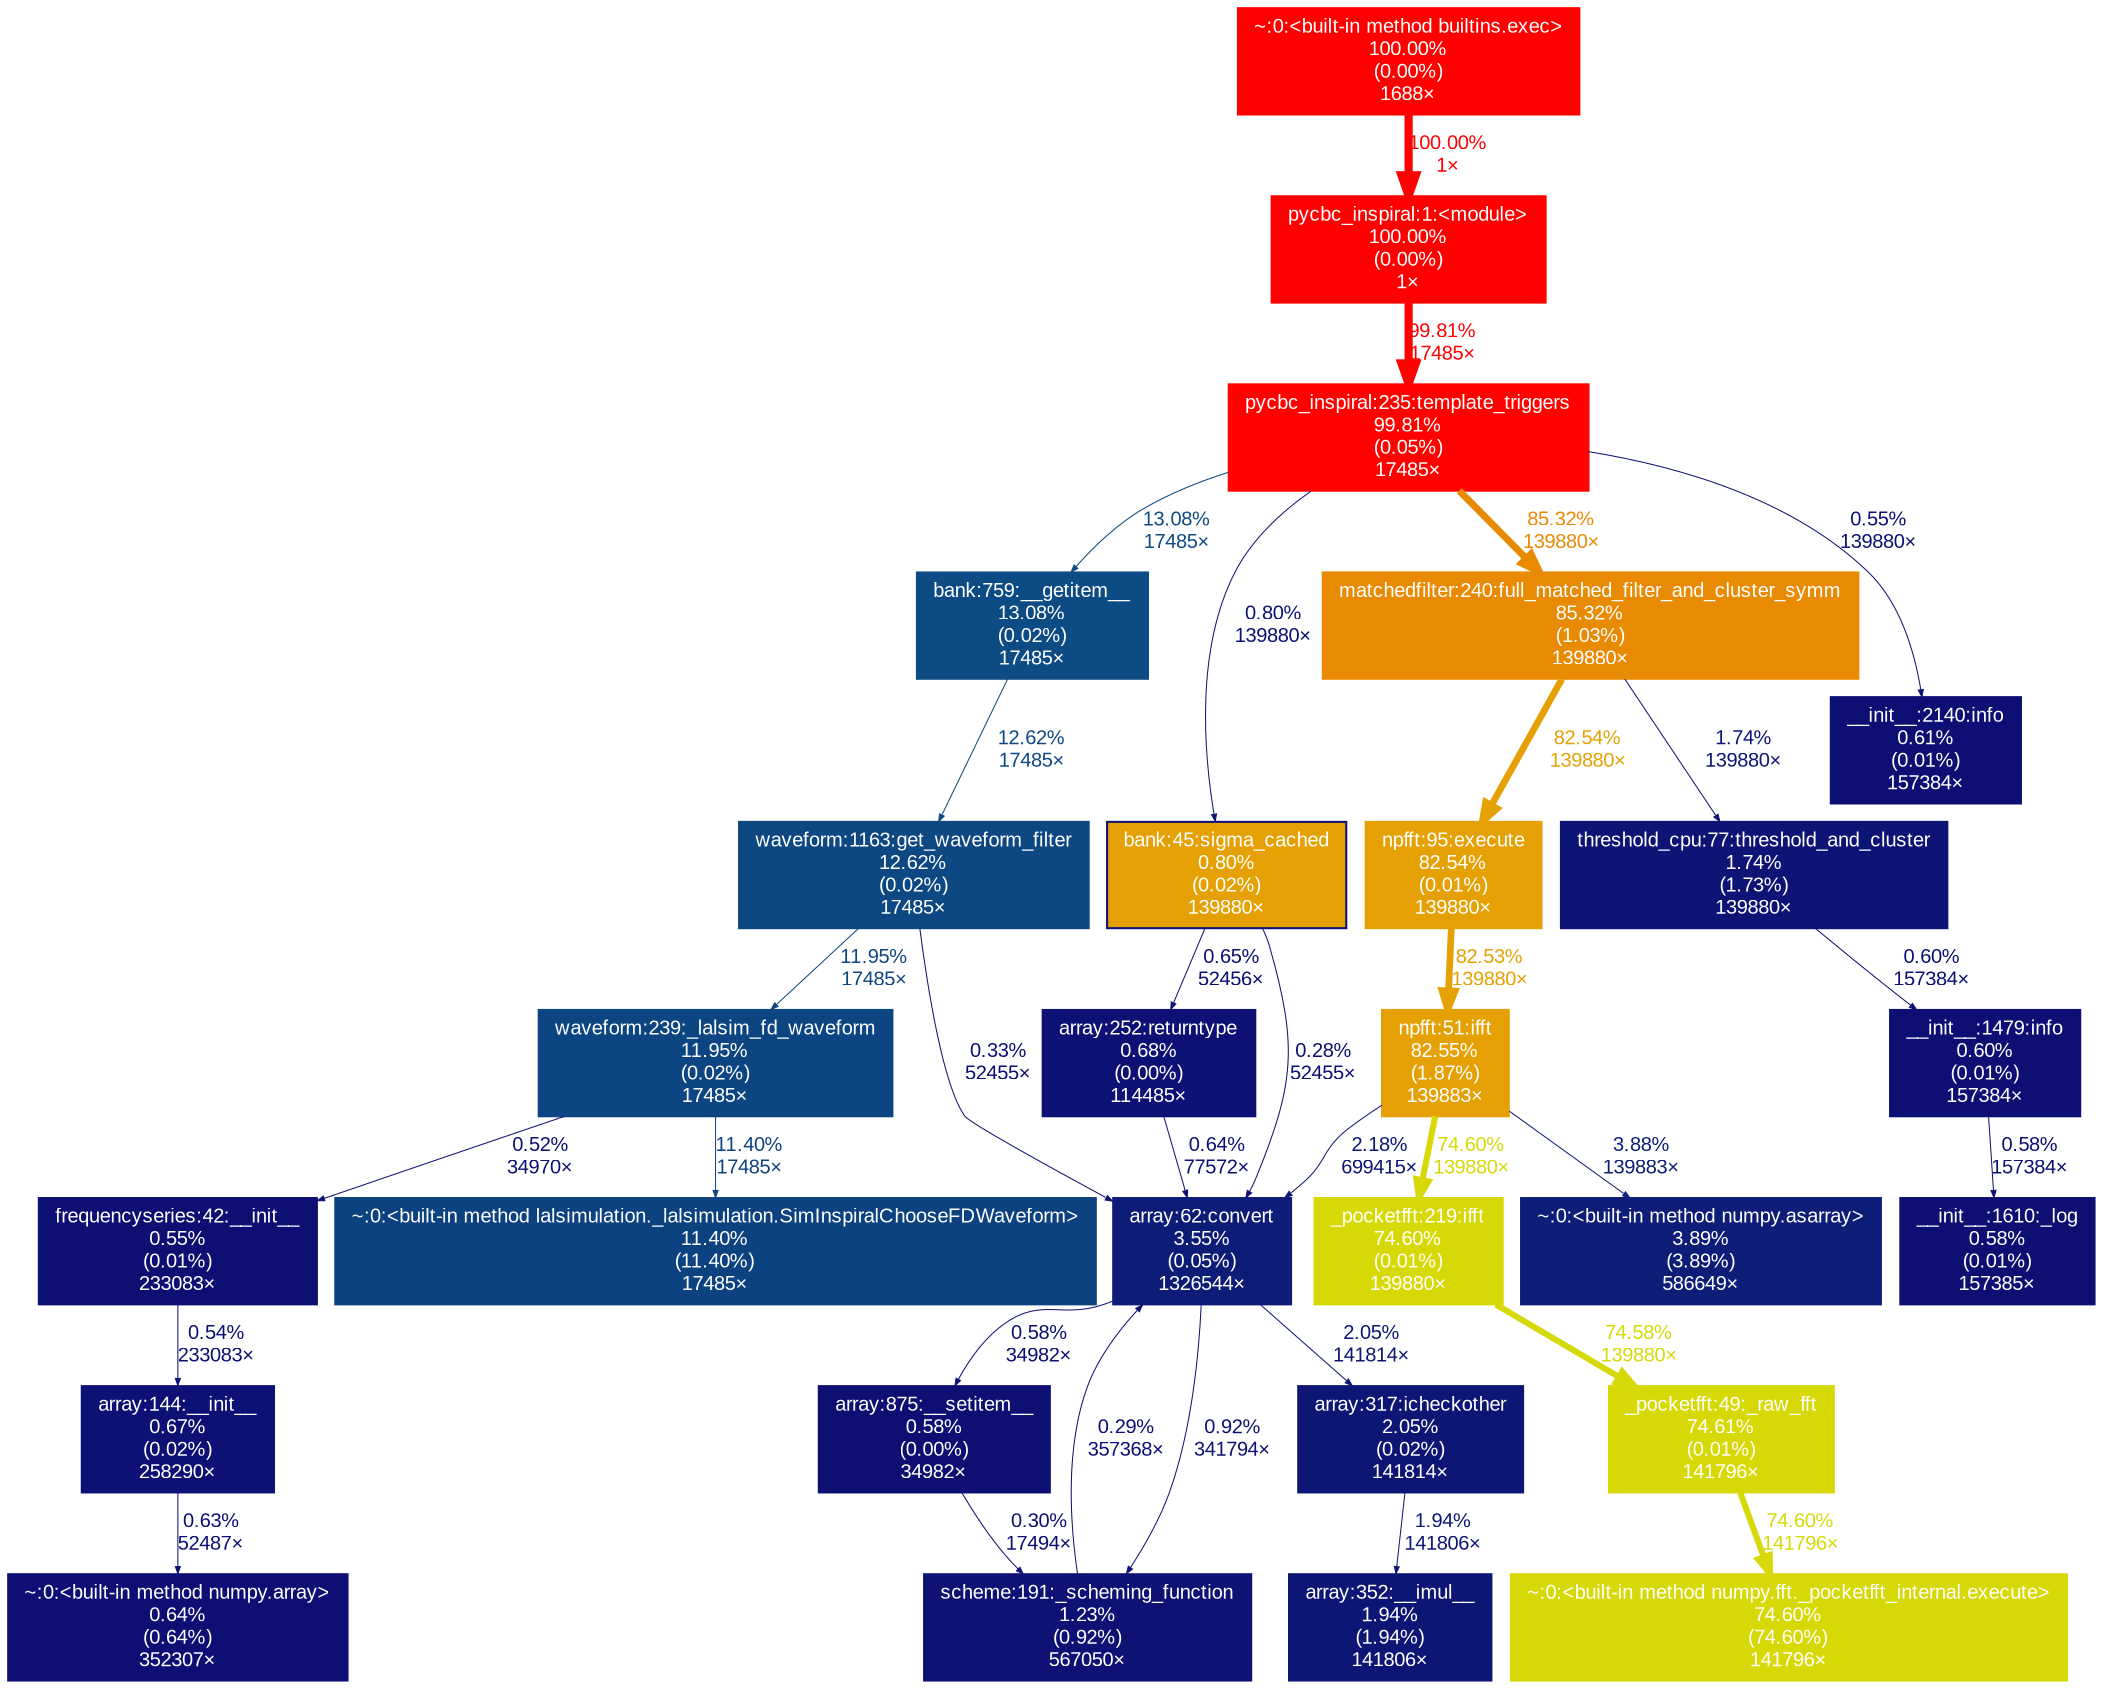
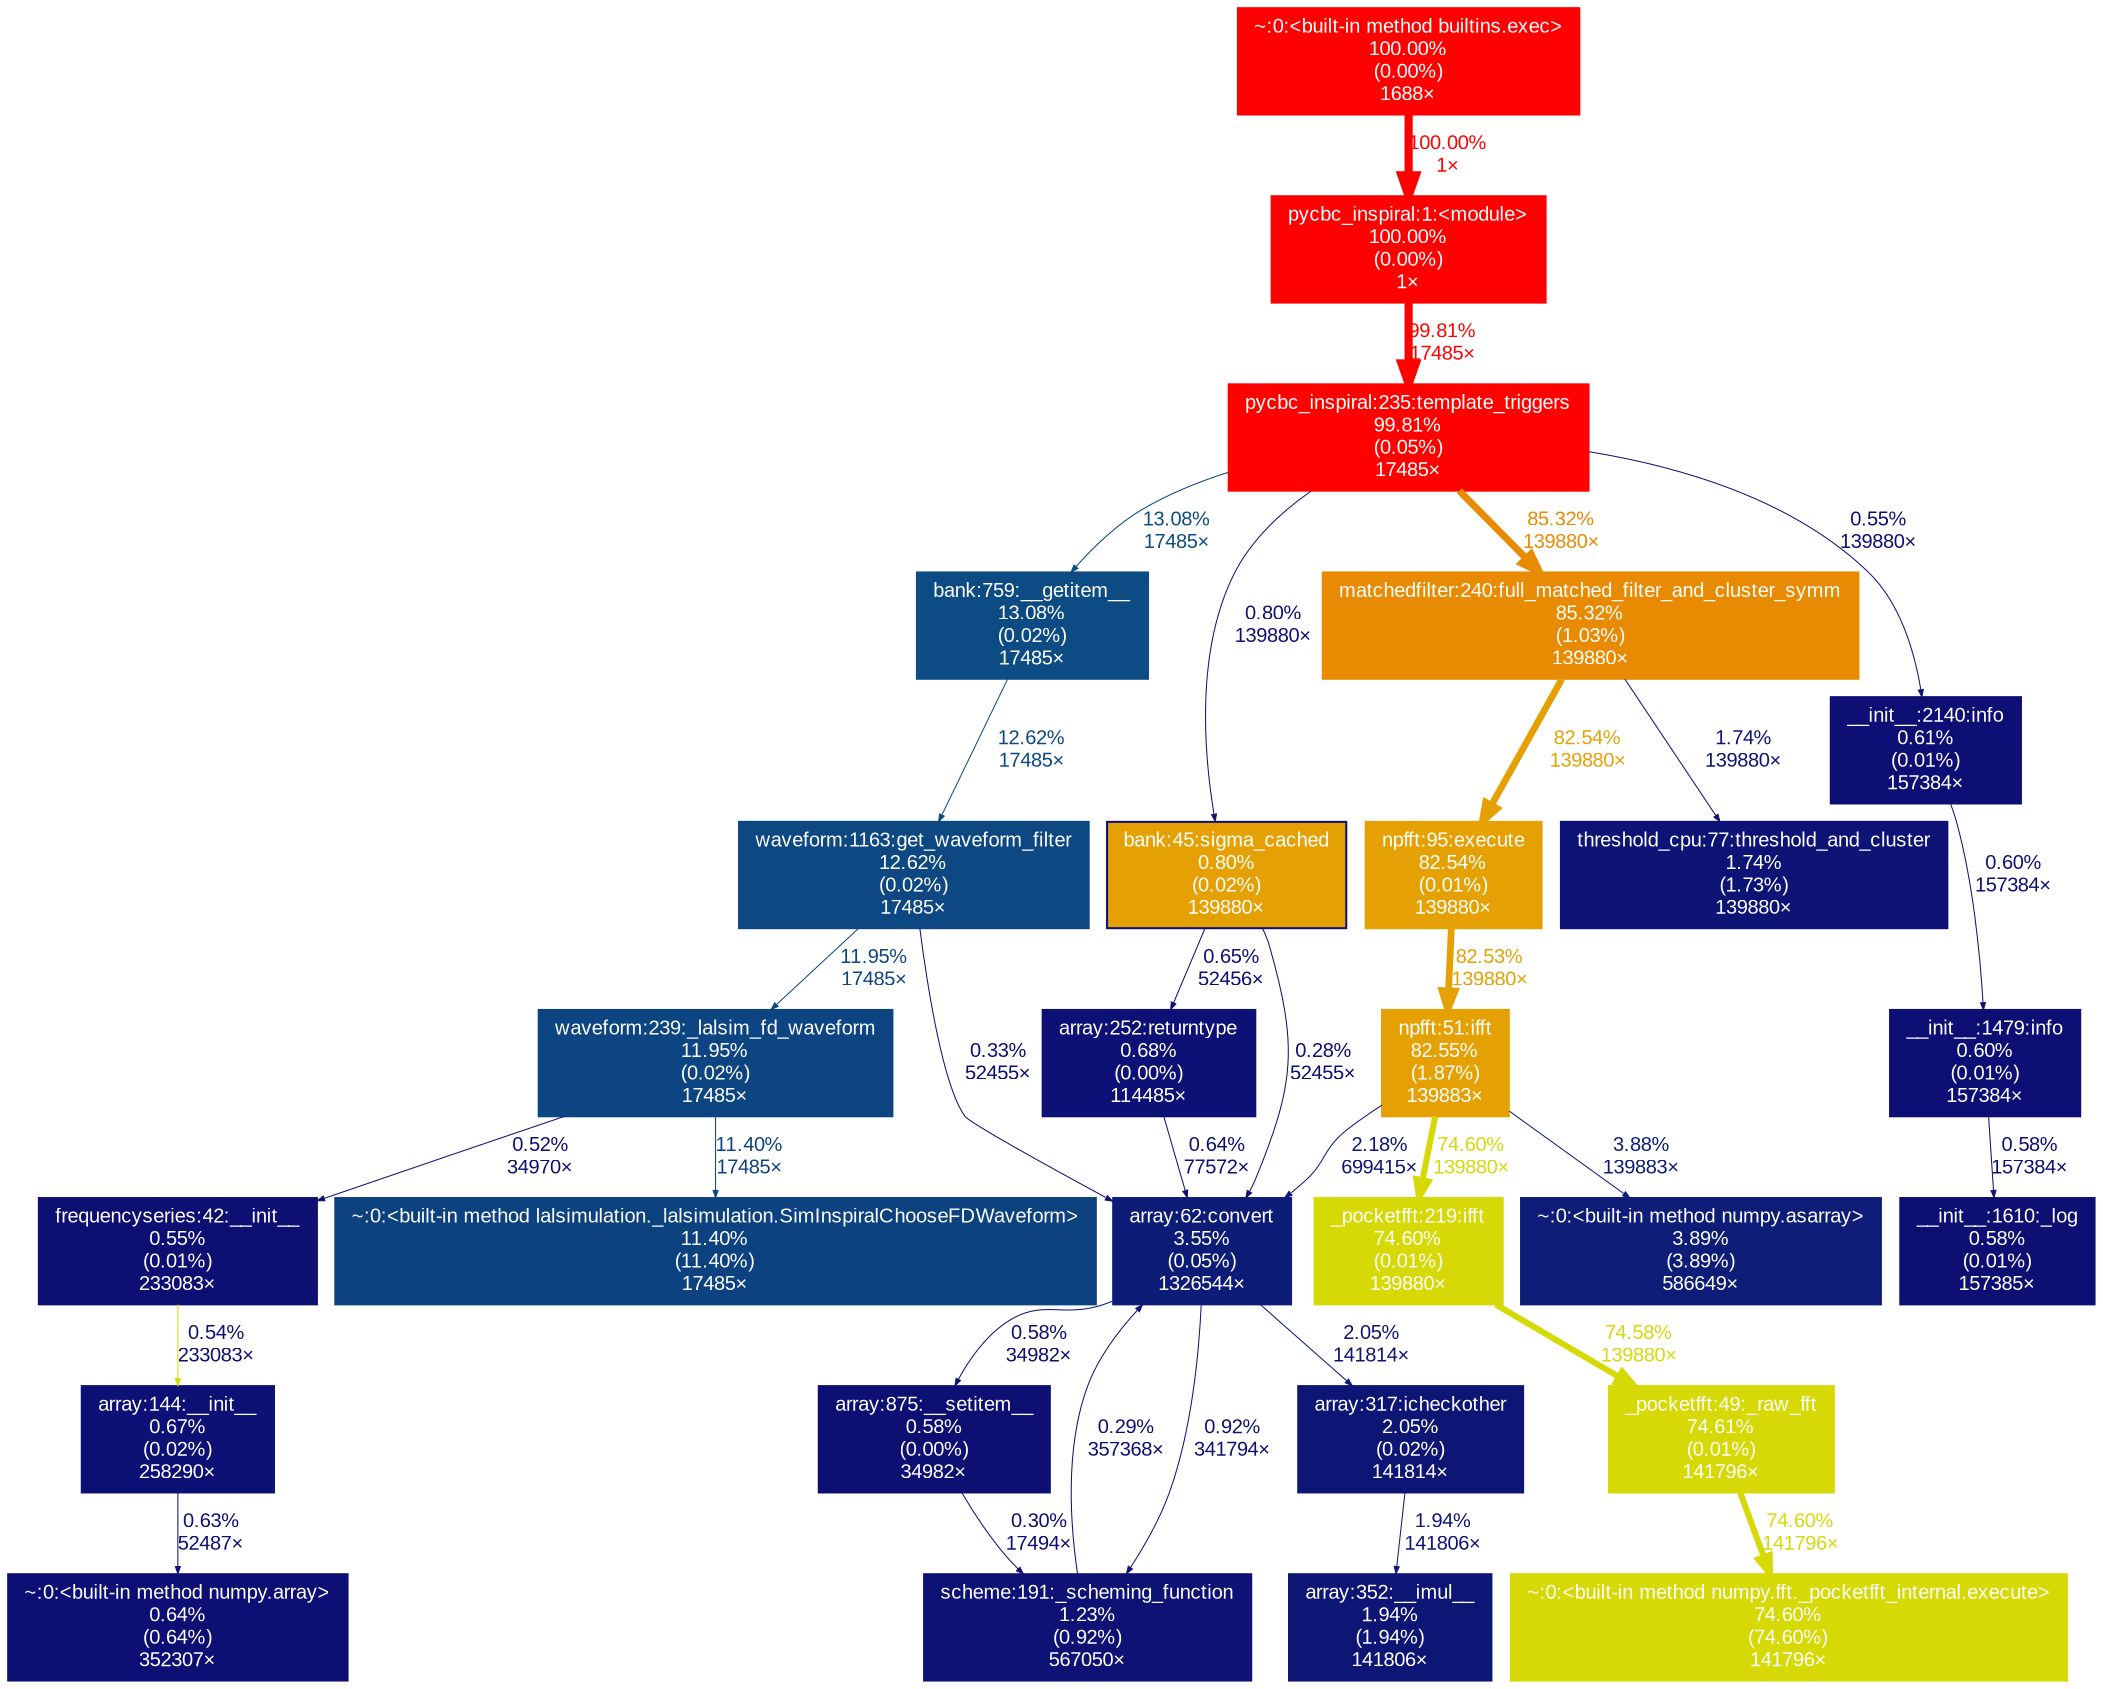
(1863, 967) -> (1973, 902)
(178, 1341) -> (178, 1341)
